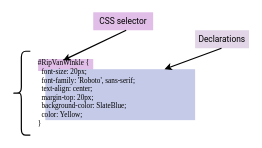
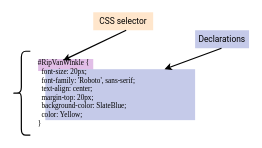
(123, 21) -> (123, 21)
(222, 39) -> (222, 39)
